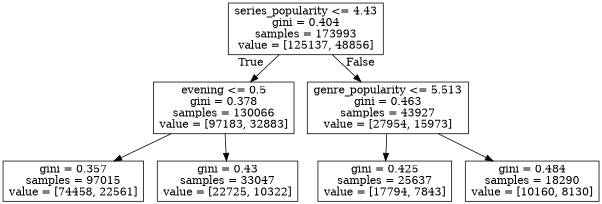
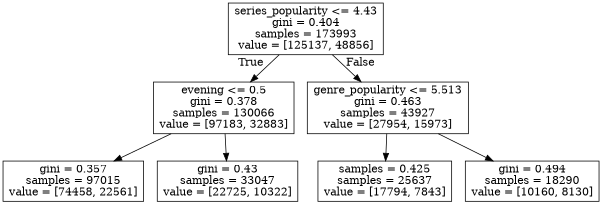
(385, 181) -> (385, 181)
(532, 181) -> (532, 181)
